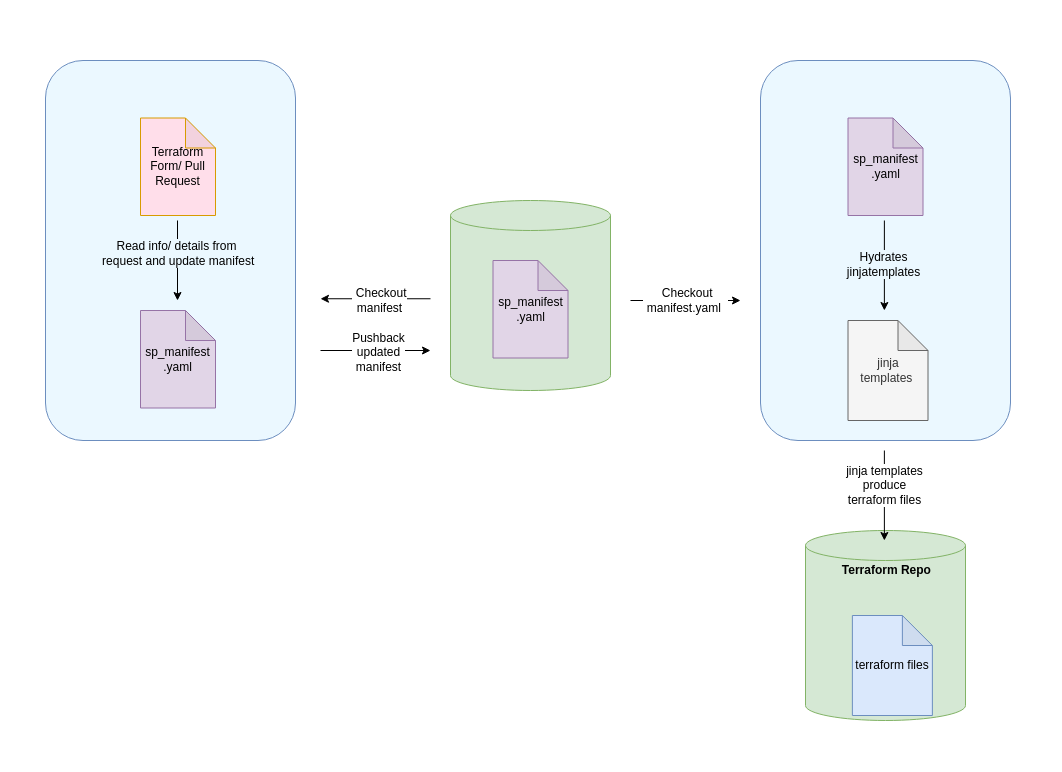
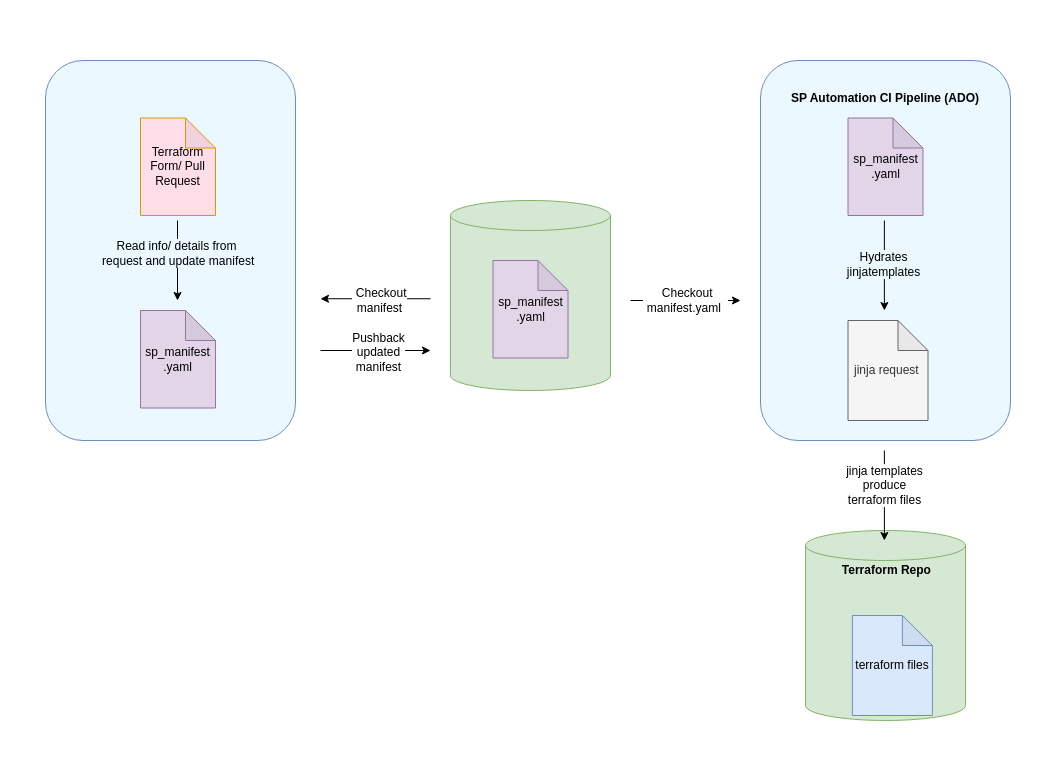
none -> (886, 98)
(889, 371) -> (889, 371)
